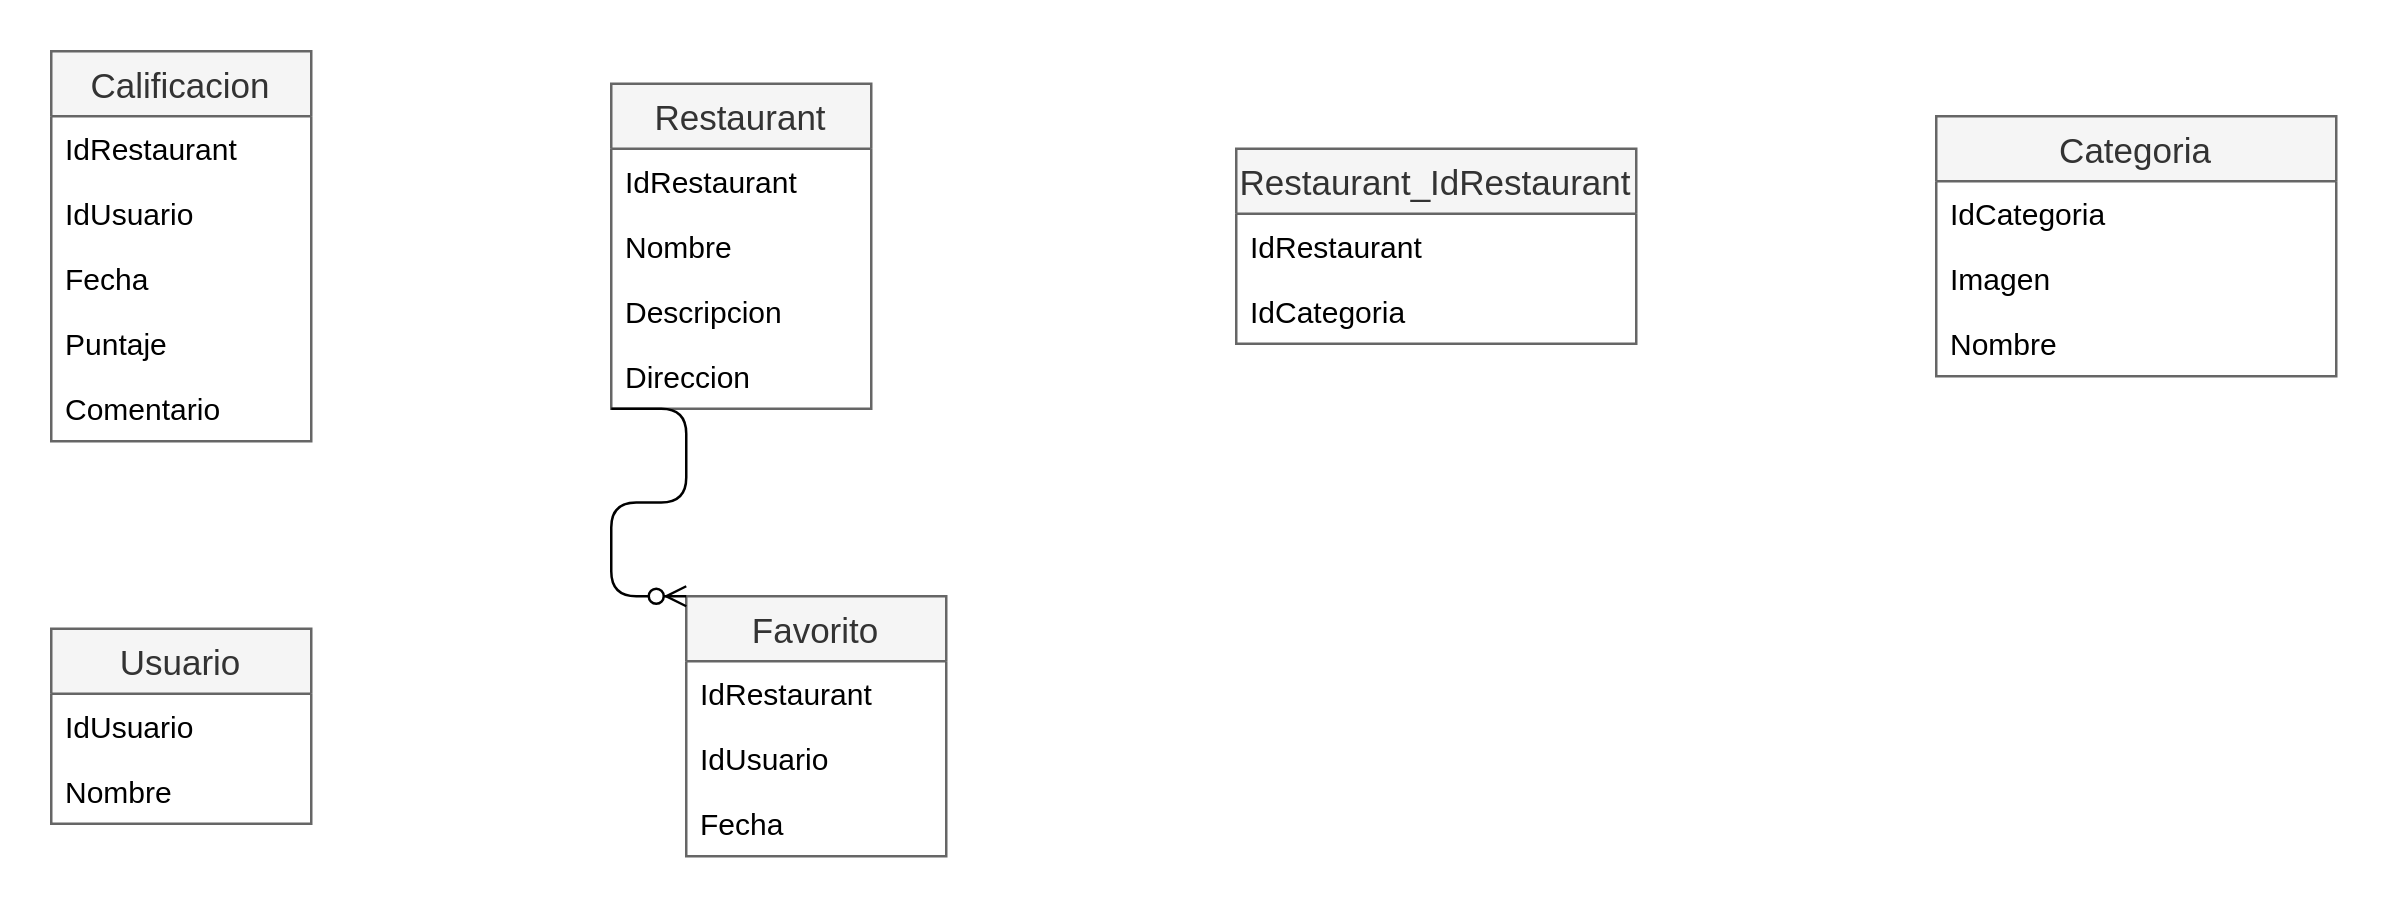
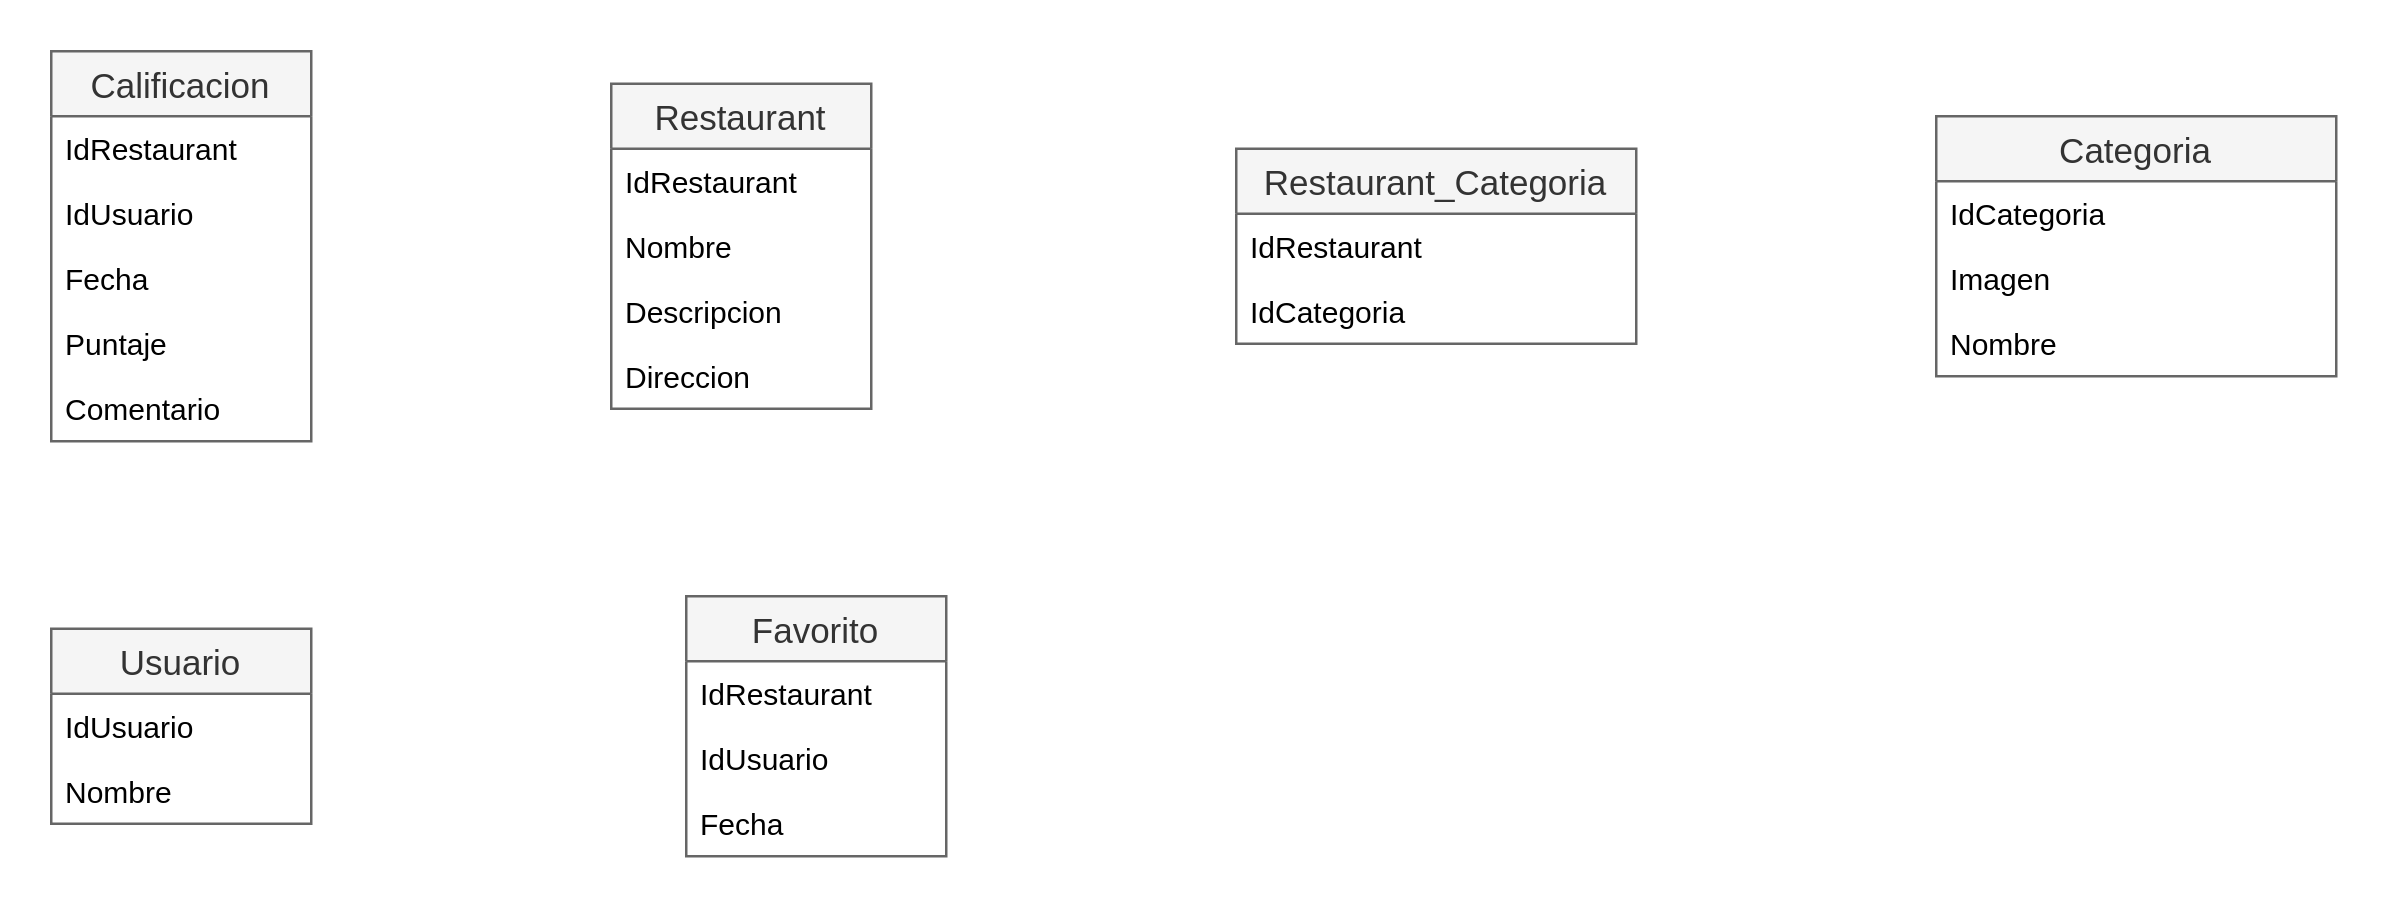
(1435, 183) -> (1435, 183)
(634, 503) -> none
